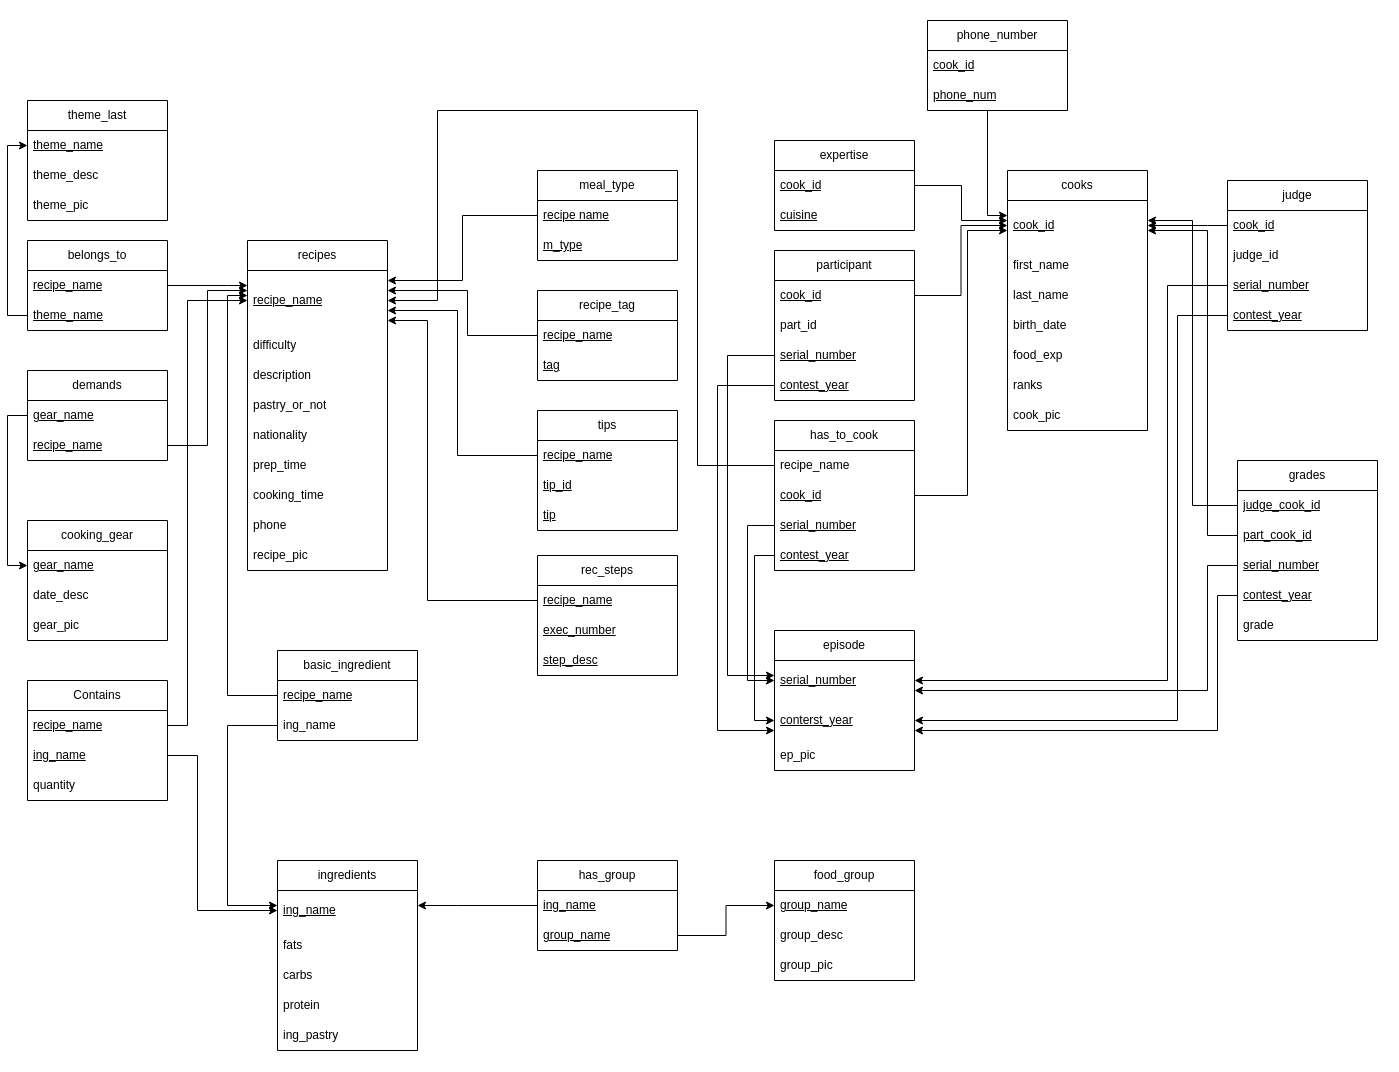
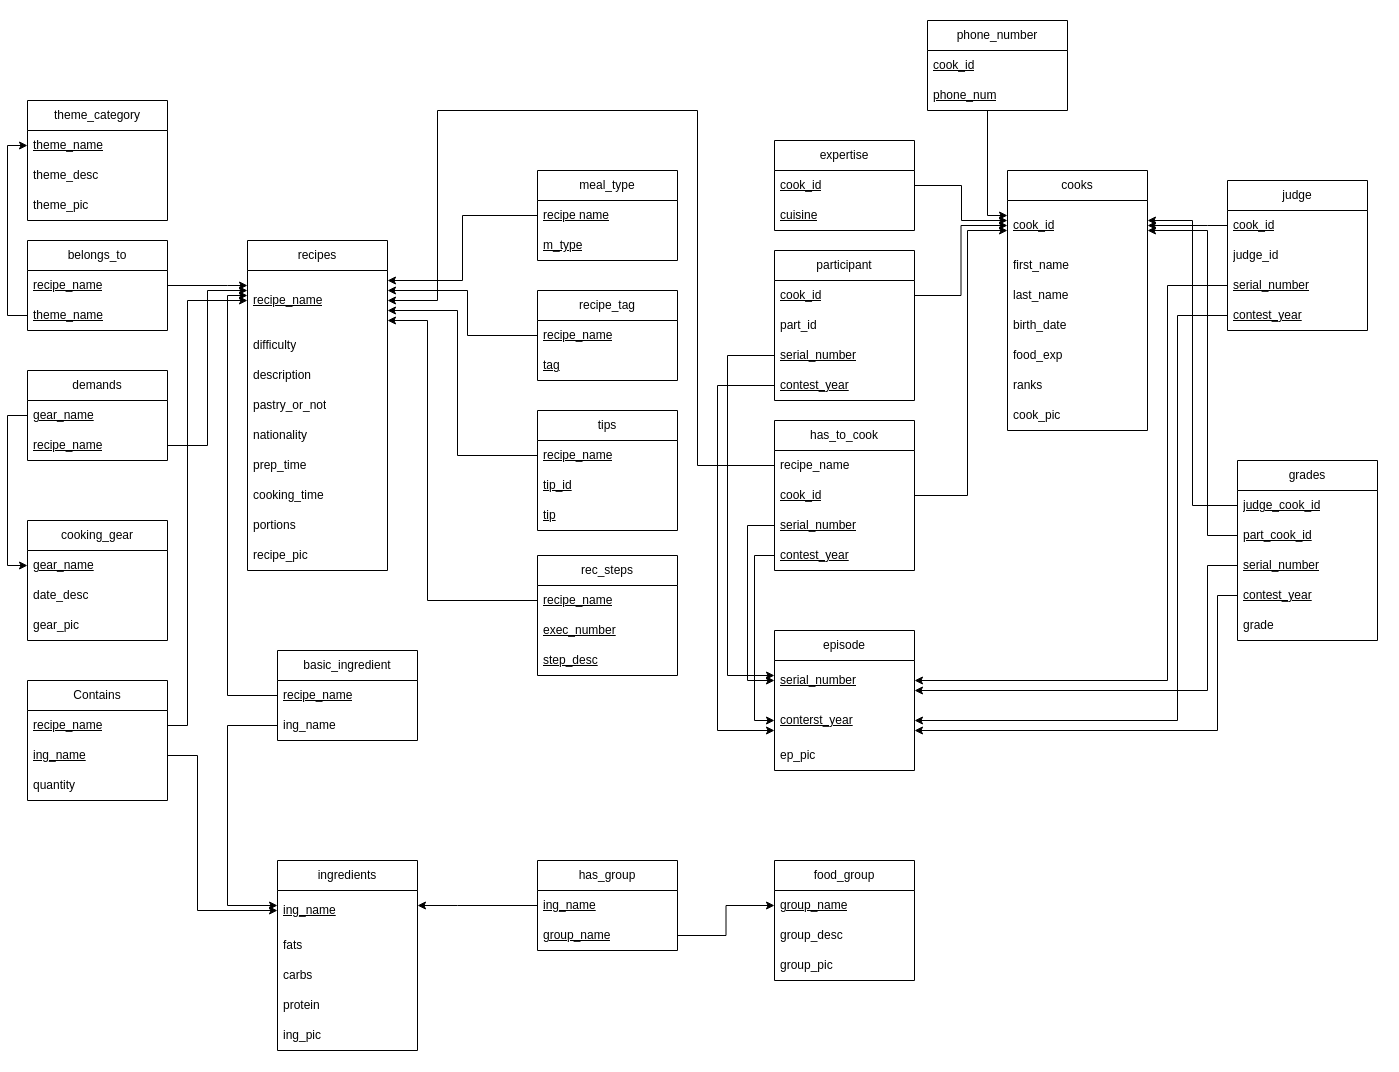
(98, 116) -> (98, 116)
(270, 526) -> (279, 526)
(316, 1036) -> (304, 1036)
